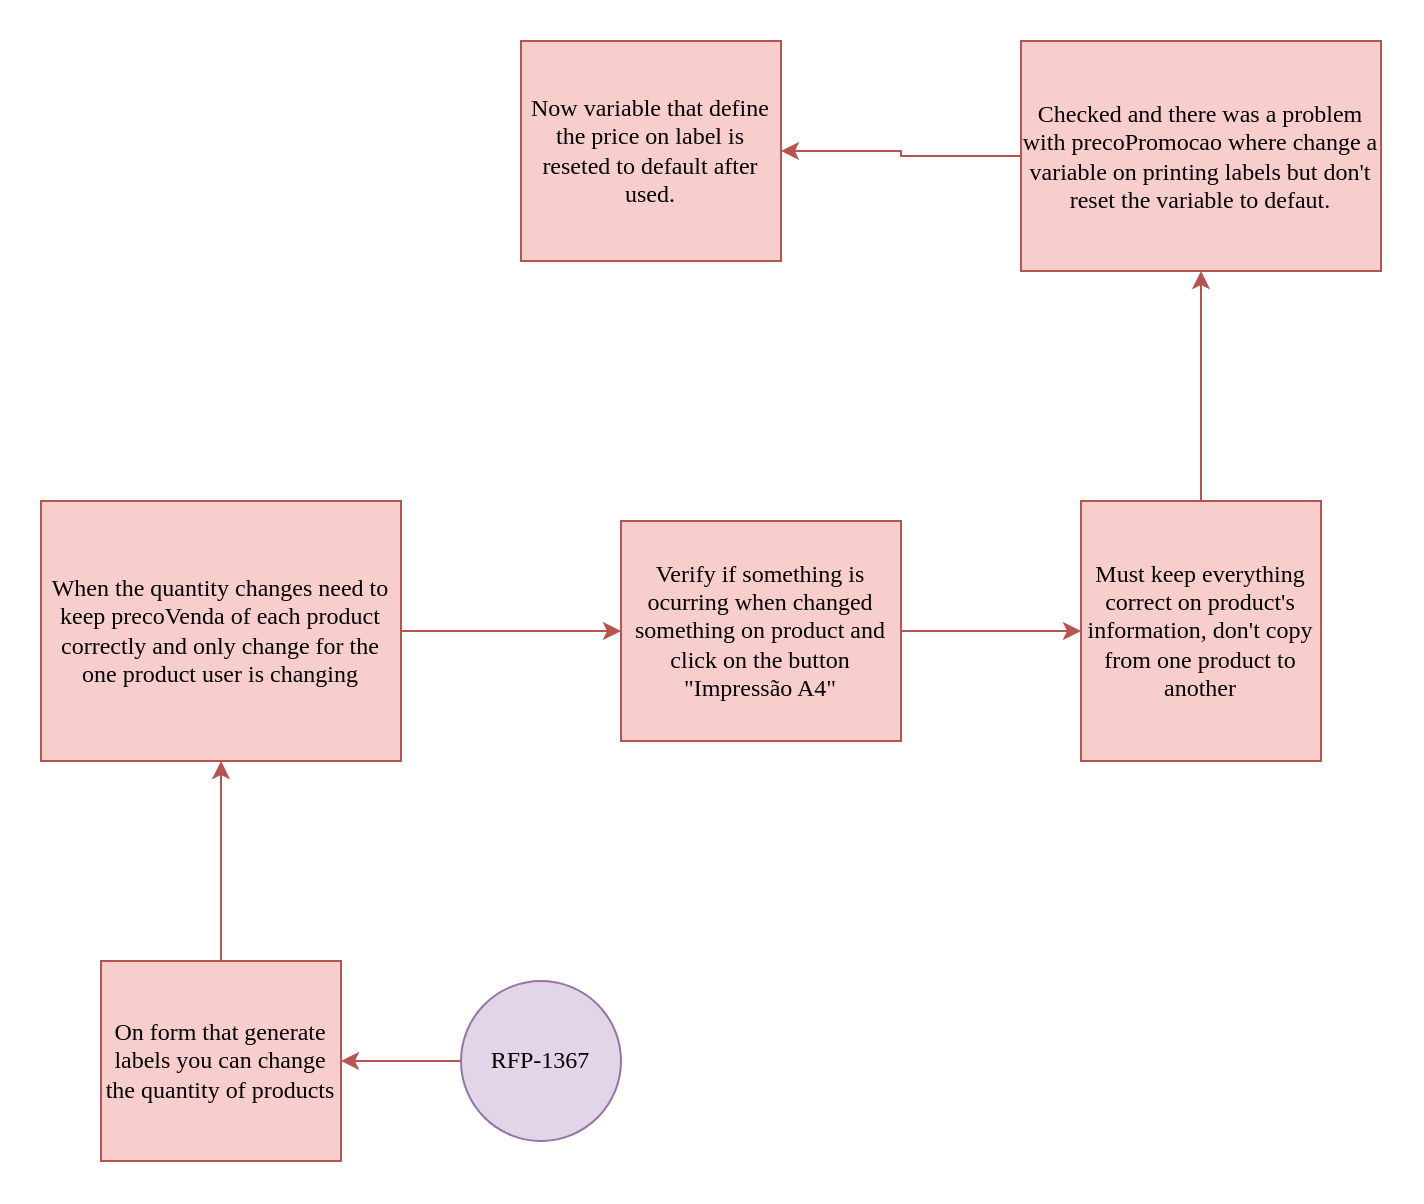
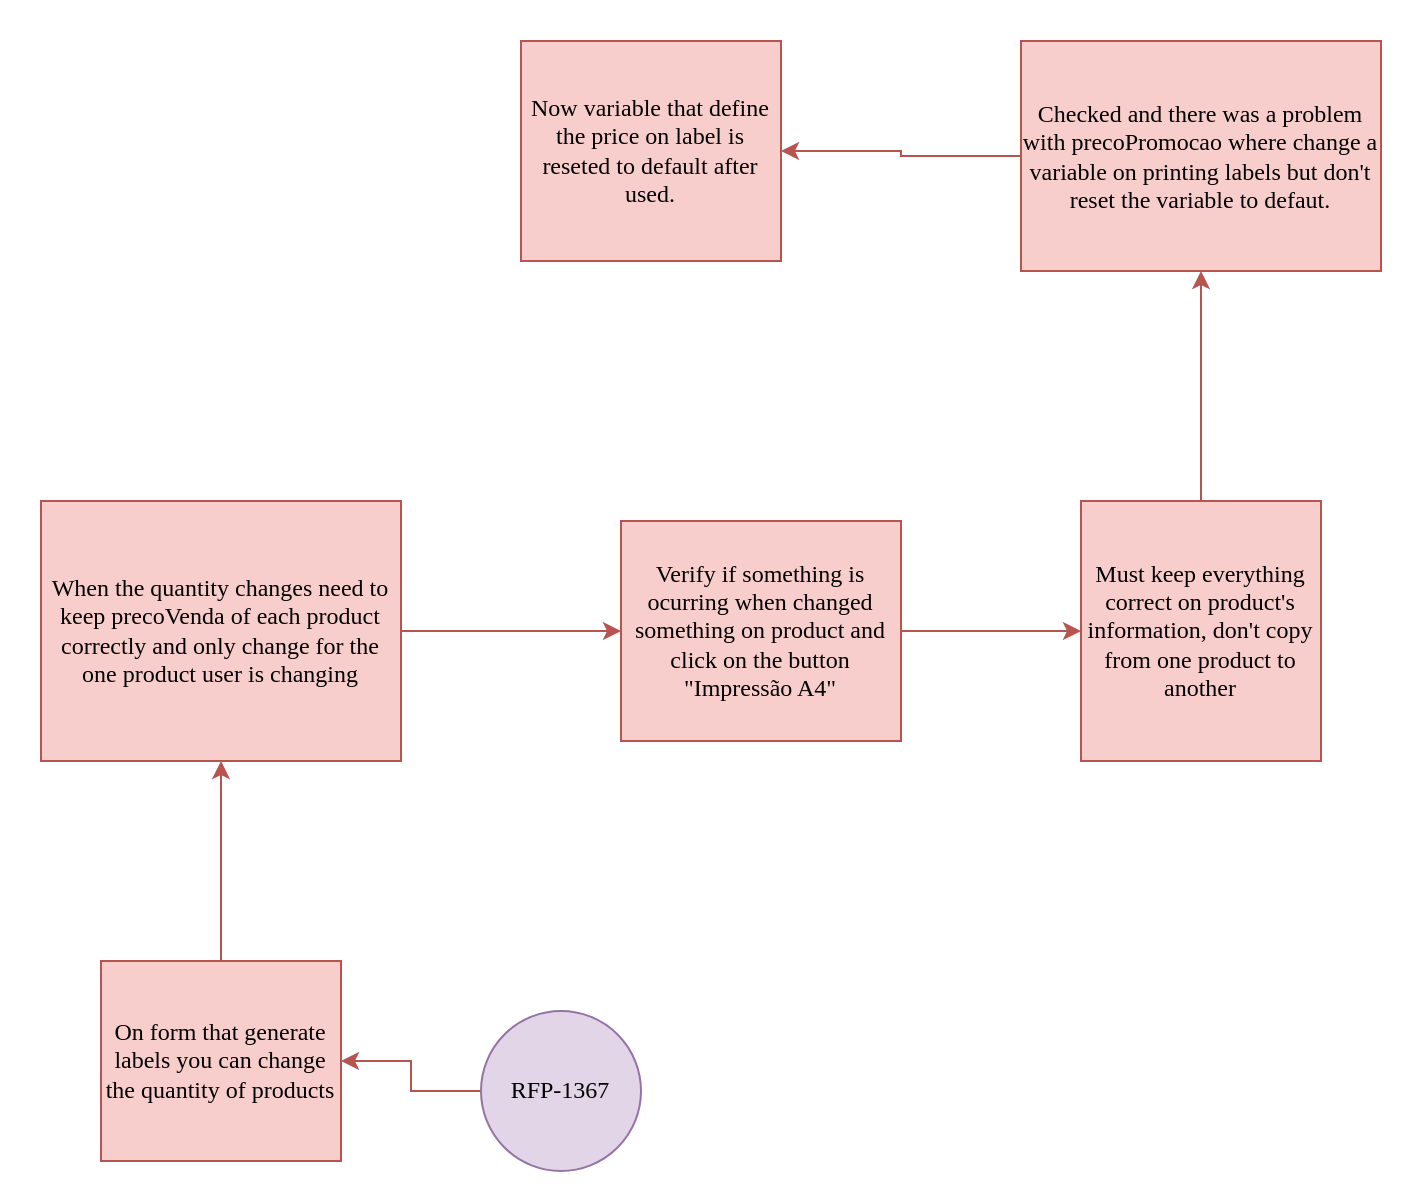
(541, 1061) -> (561, 1091)
